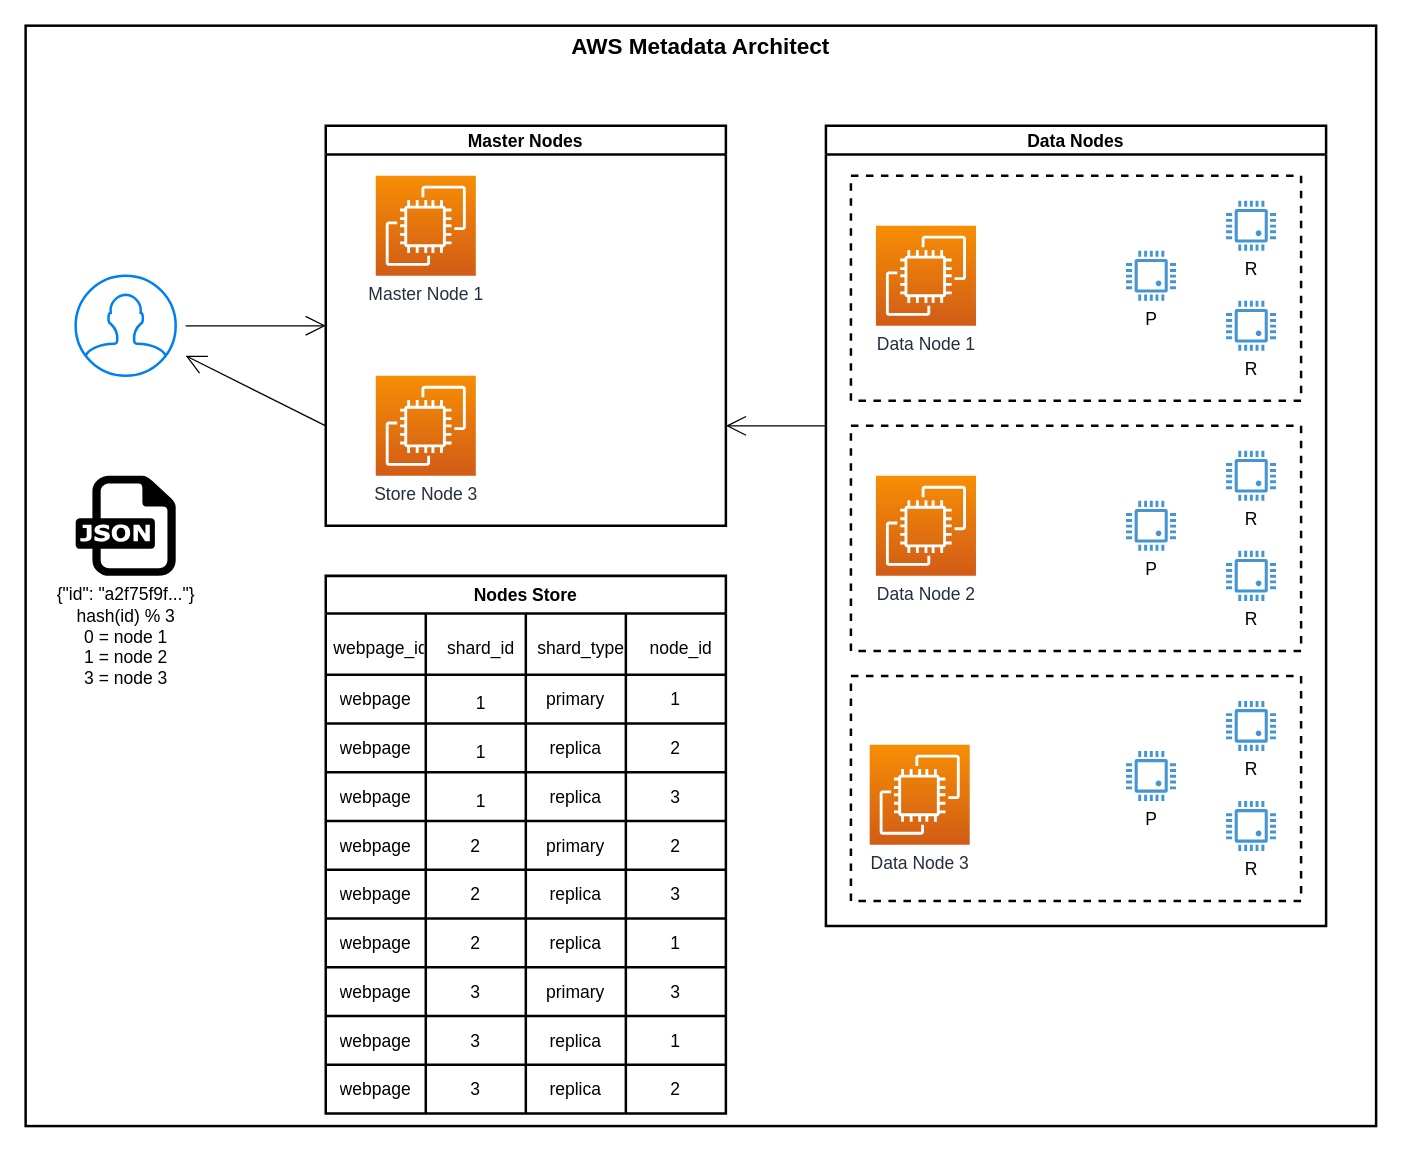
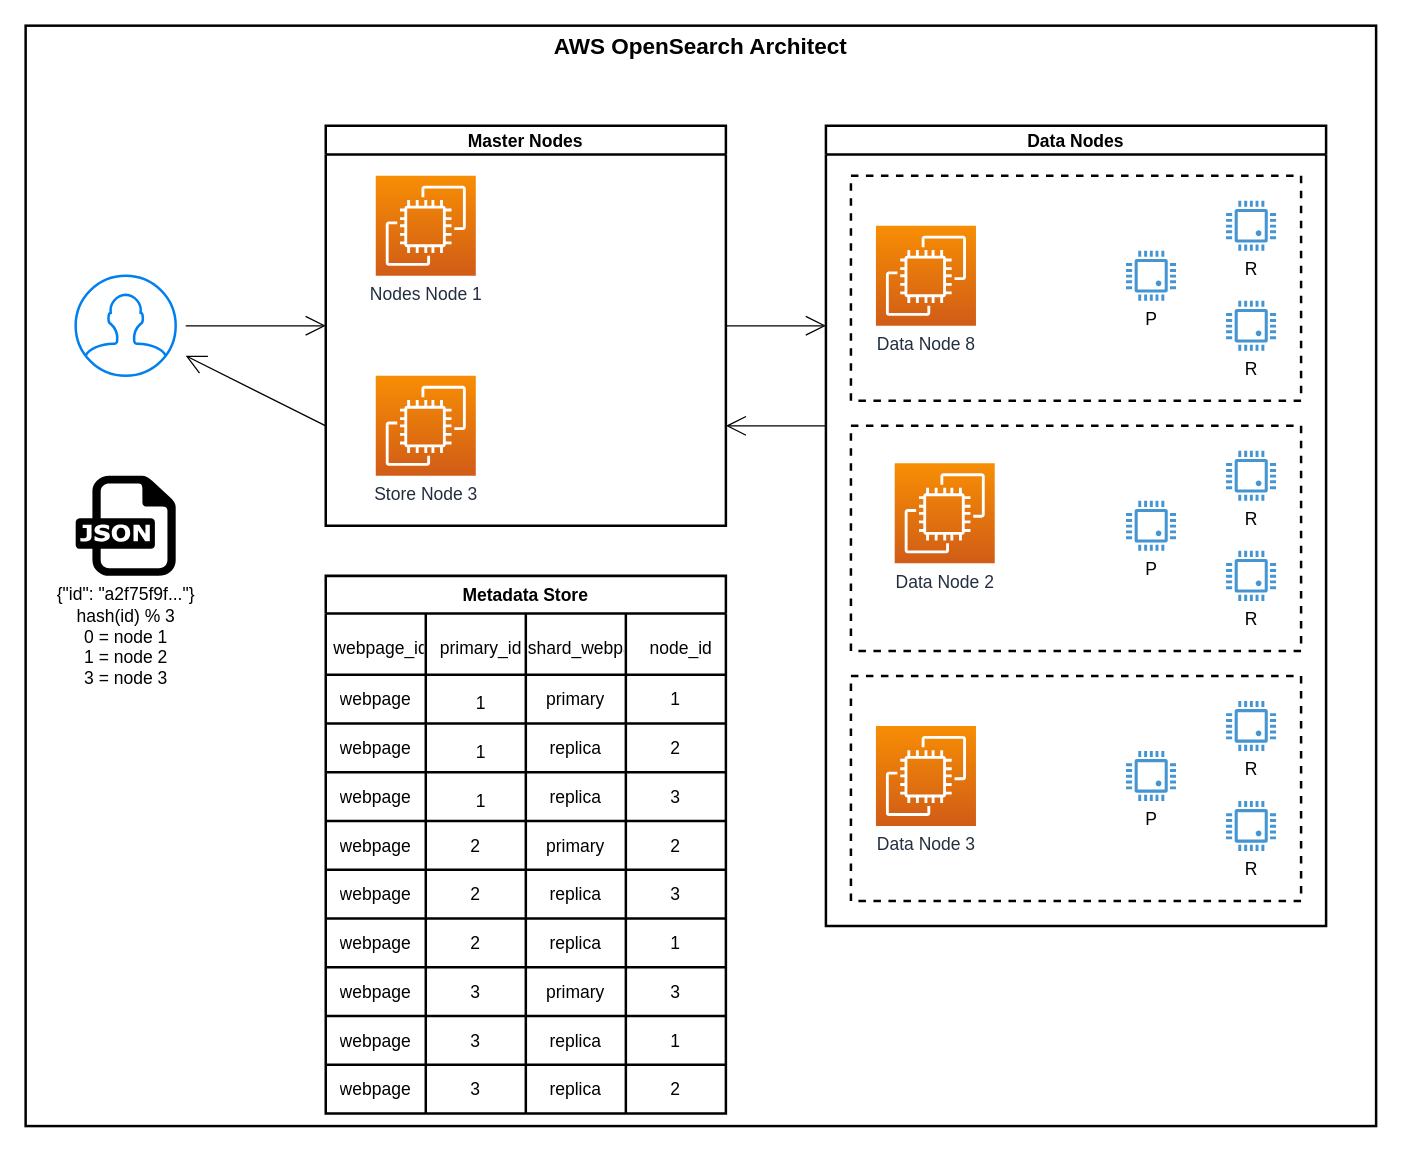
(701, 45) -> (701, 45)
(426, 295) -> (426, 295)
none -> (775, 326)
(926, 345) -> (926, 345)
(926, 526) -> (944, 513)
(525, 595) -> (525, 595)
(476, 644) -> (476, 644)
(576, 644) -> (576, 644)
(919, 794) -> (926, 776)
